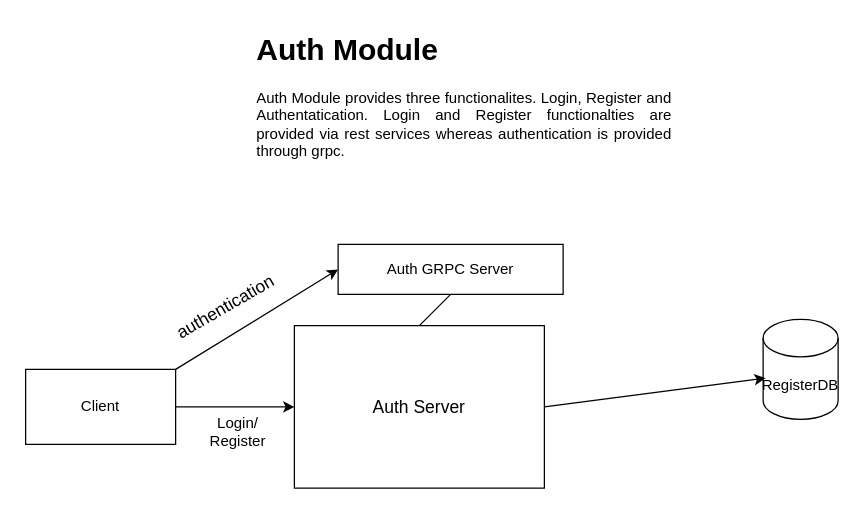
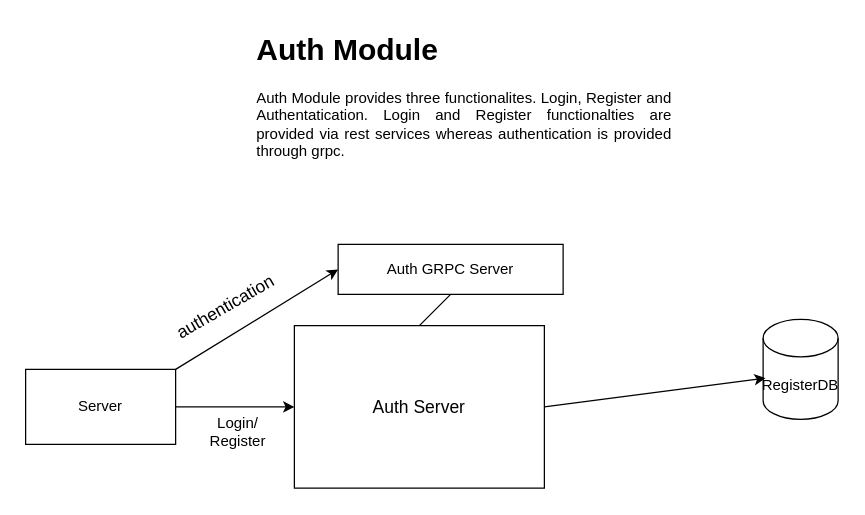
(101, 407) -> (101, 407)
